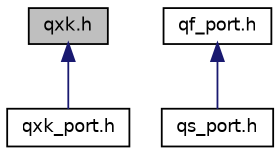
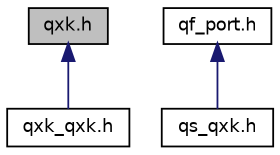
(68, 128) -> (68, 128)
(217, 128) -> (217, 128)
